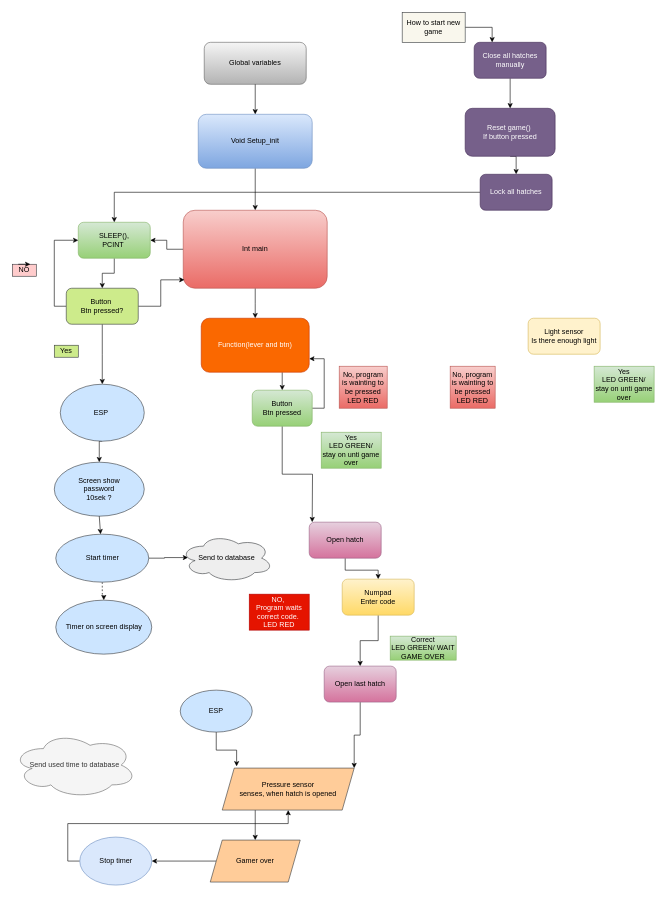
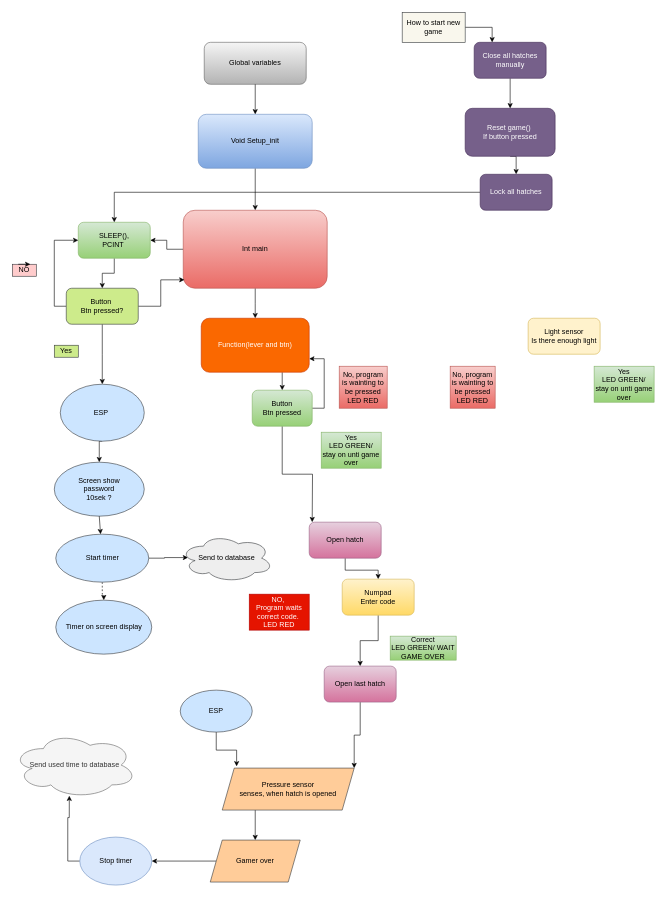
(182, 824) -> (68, 821)
